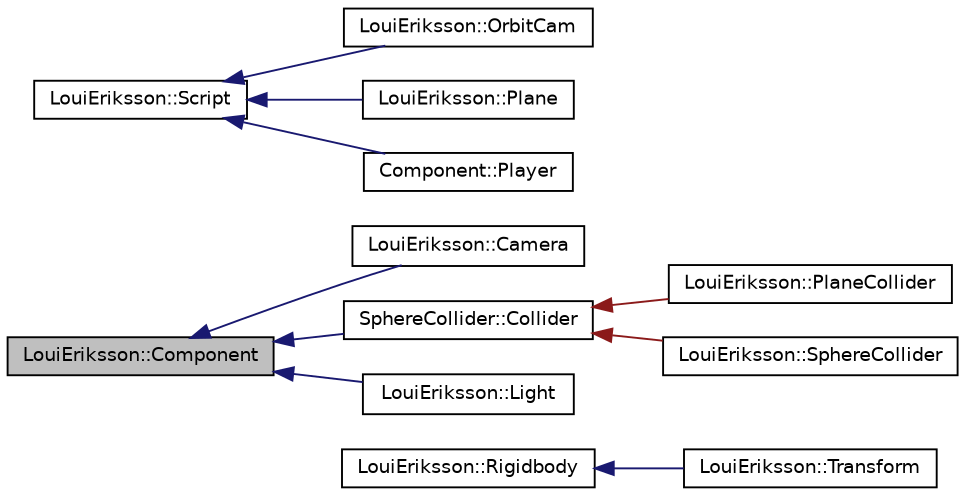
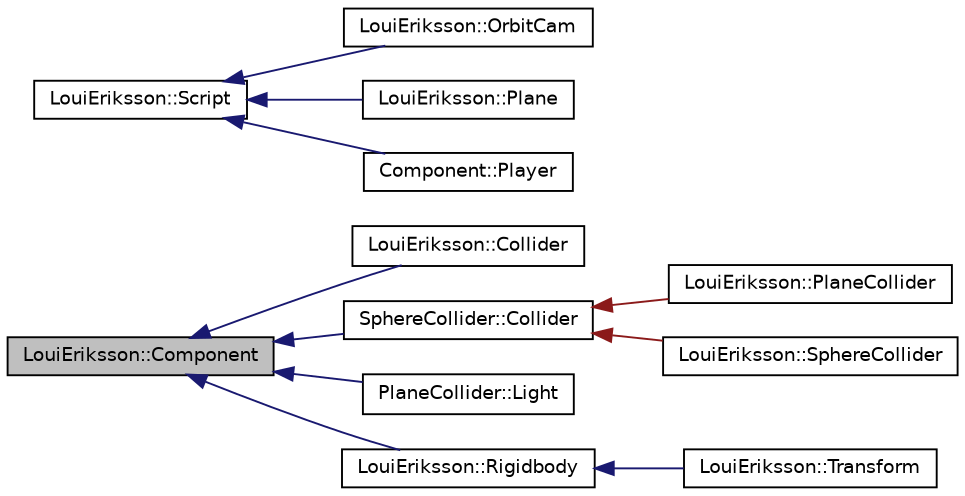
(468, 246) -> (468, 246)
(468, 394) -> (468, 394)
none -> (302, 418)
